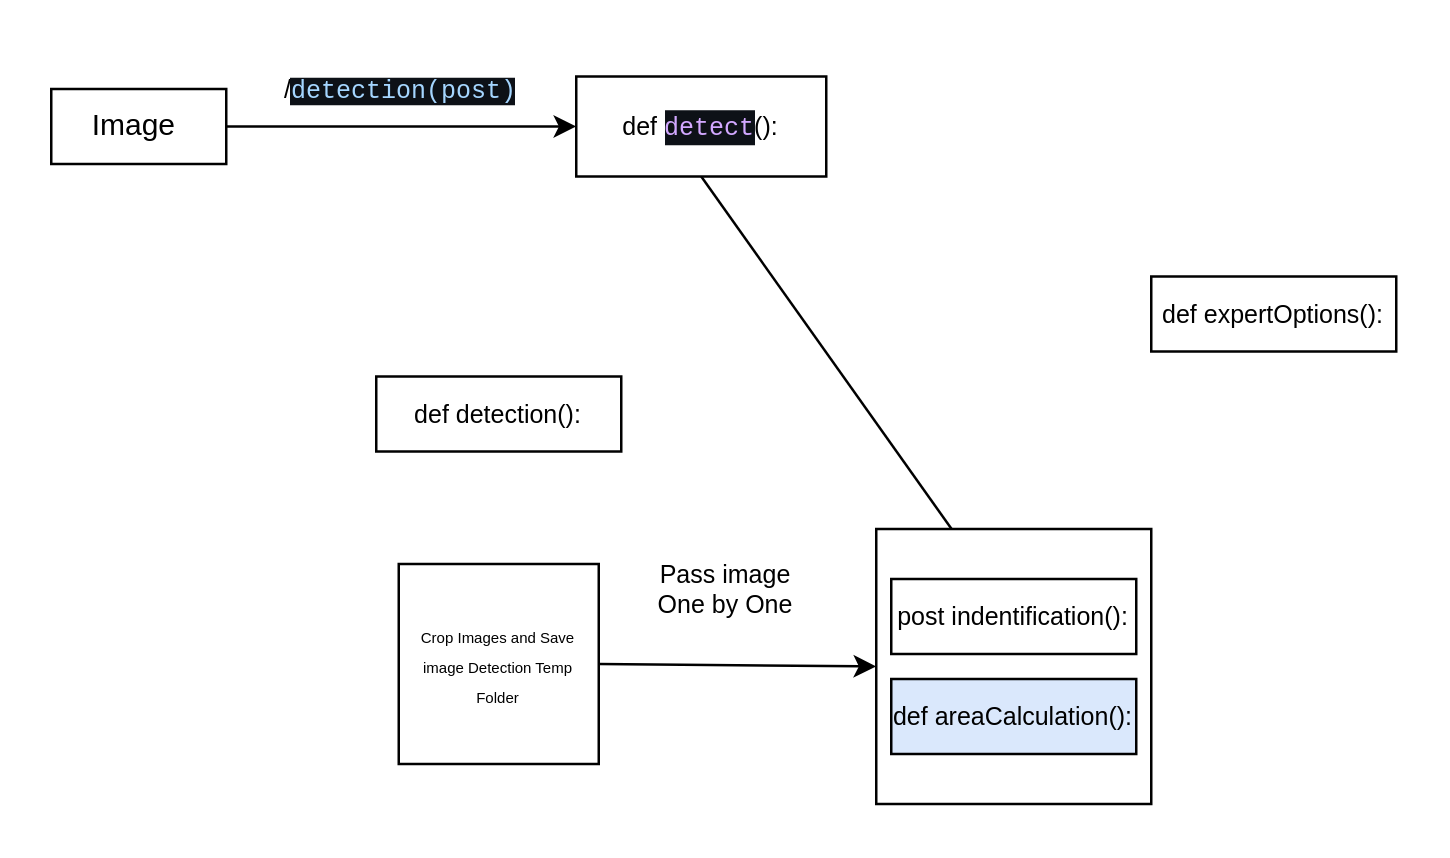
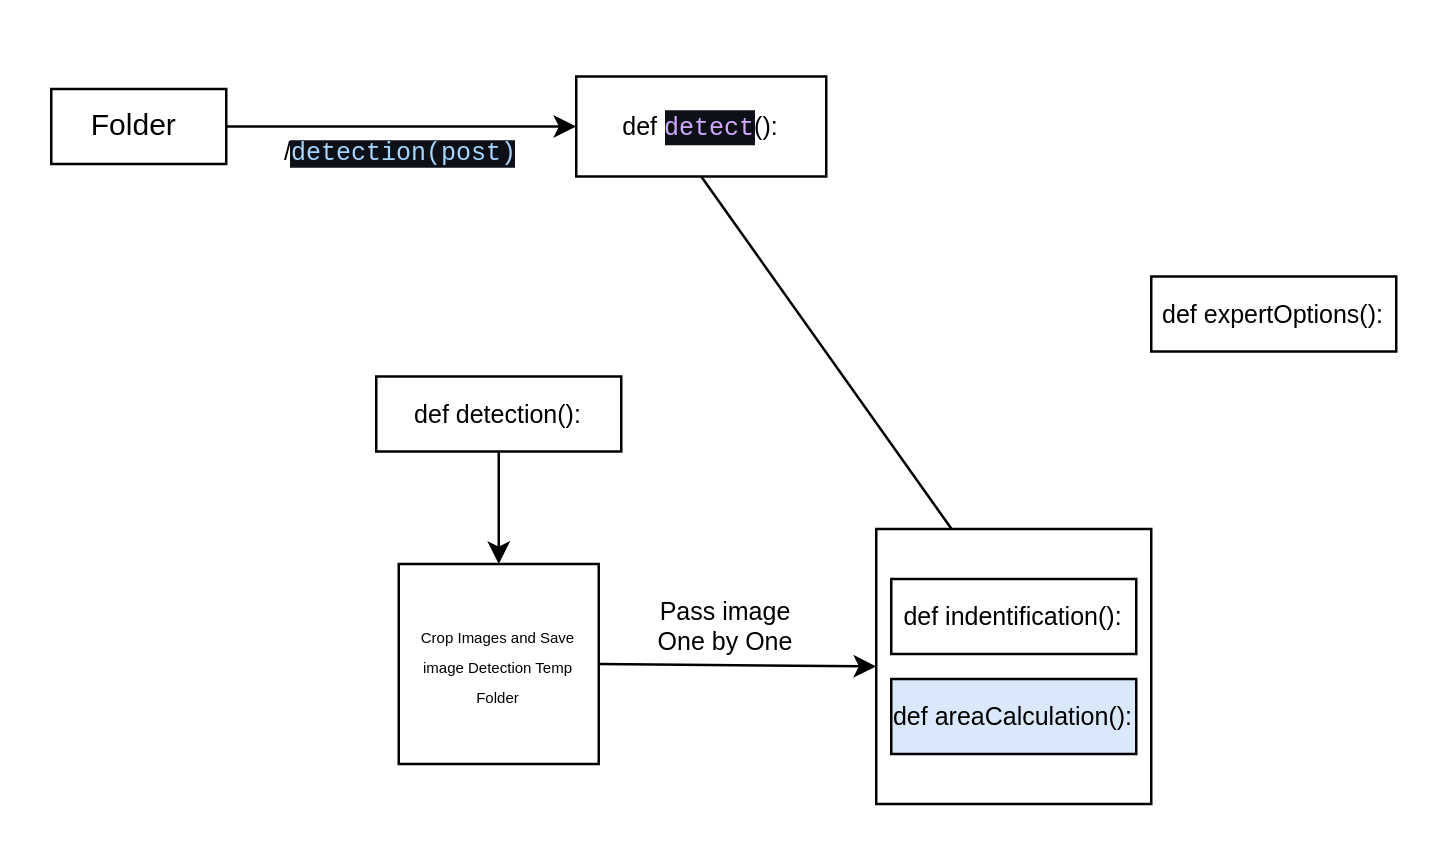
(401, 89) -> (401, 151)
(139, 126) -> (139, 126)
none -> (499, 500)
(726, 589) -> (726, 626)
(1014, 616) -> (1014, 616)
